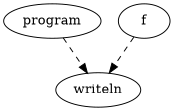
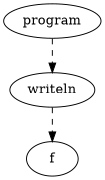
(124, 51) -> (52, 120)
